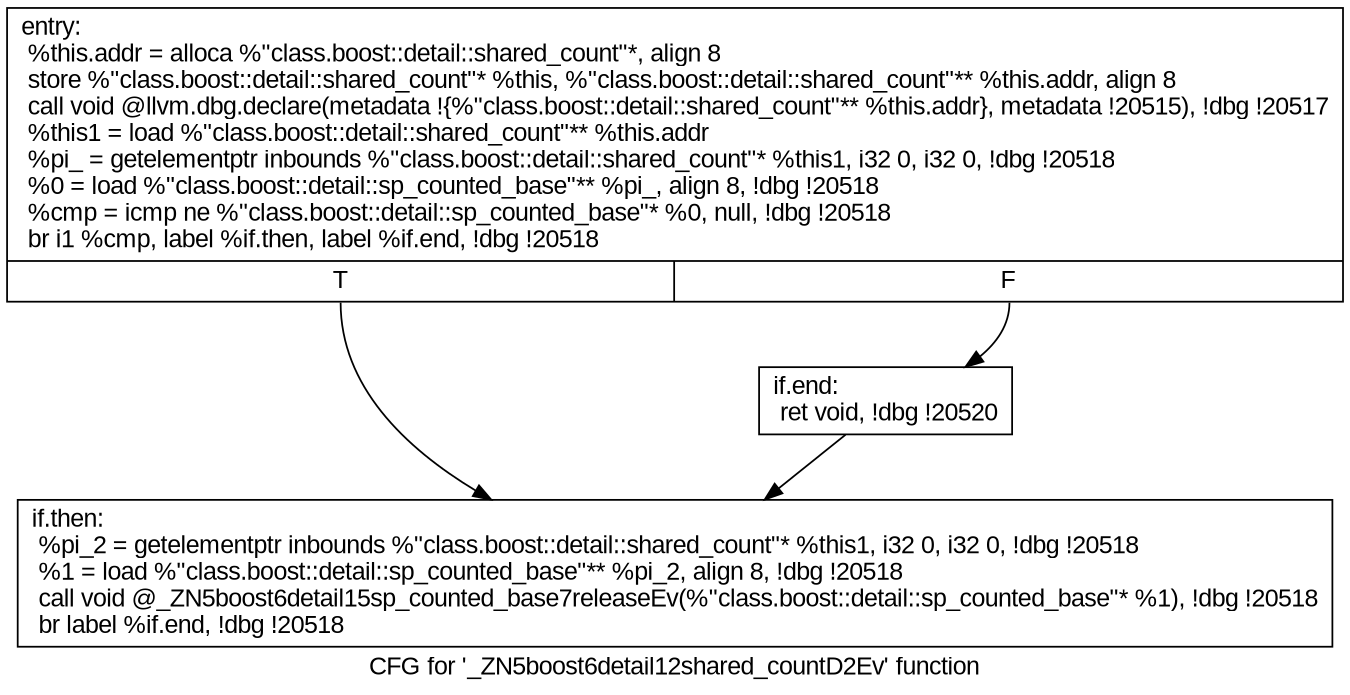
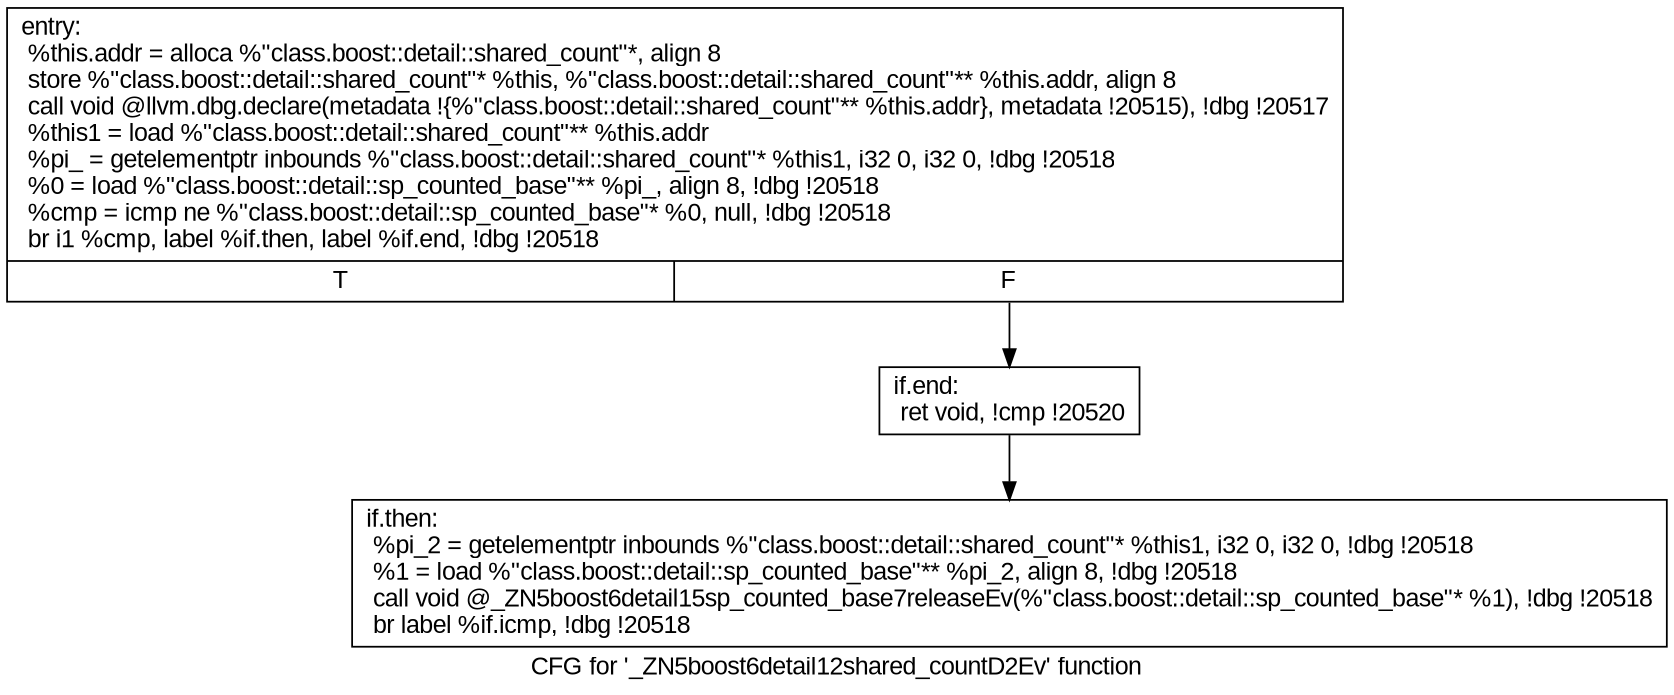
(886, 413) -> (1009, 413)
(383, 414) -> none
(188, 625) -> (529, 625)
